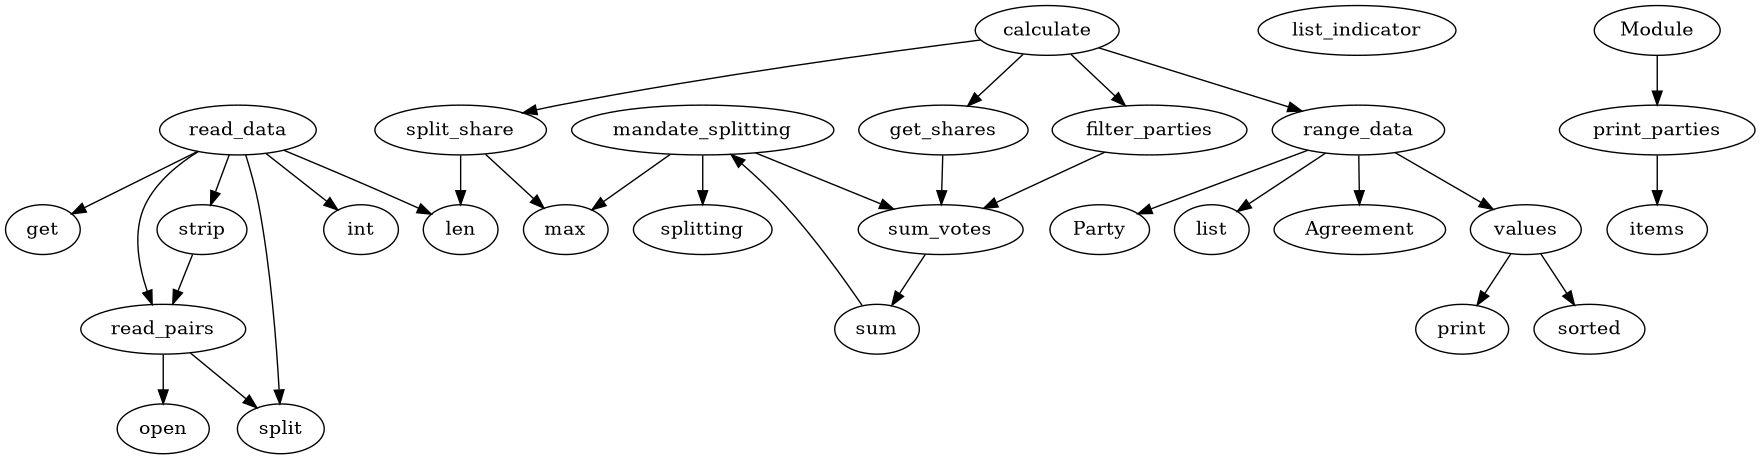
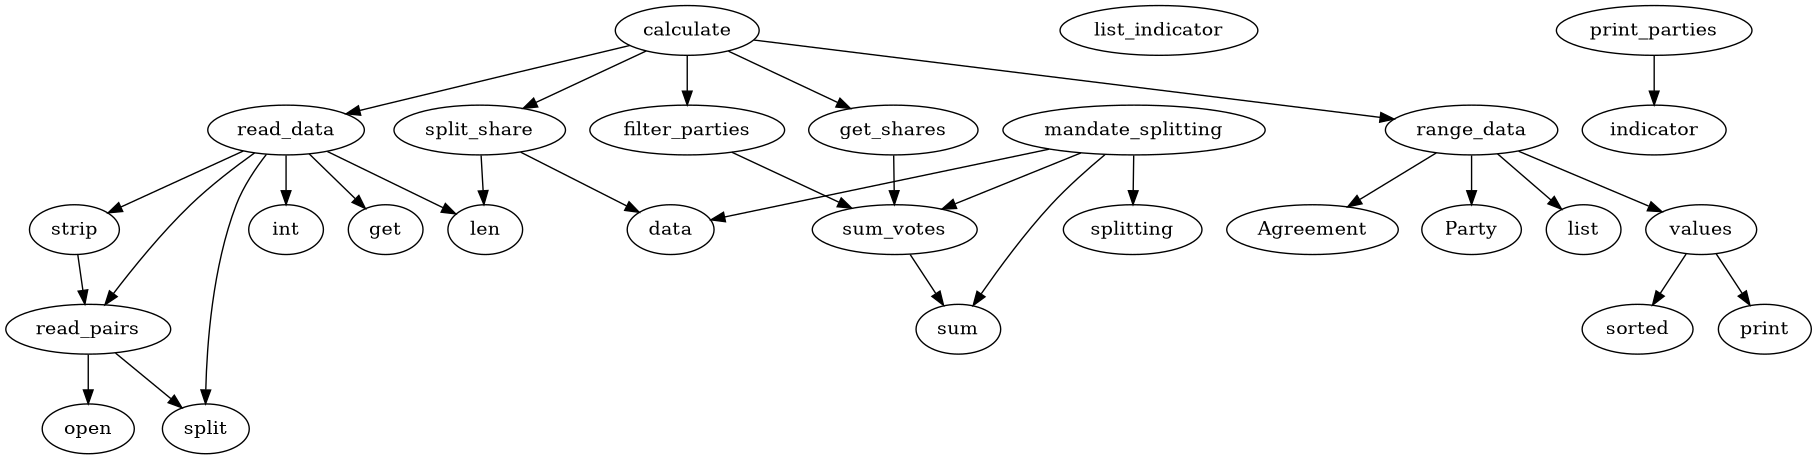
(1657, 30) -> none
none -> (495, 78)
(566, 230) -> (671, 230)
(1657, 230) -> (1654, 130)
(807, 231) -> (1038, 219)
